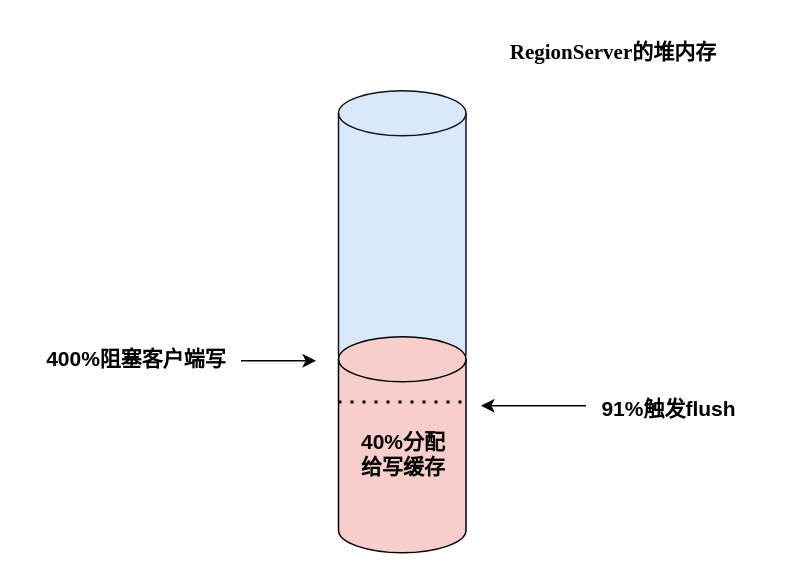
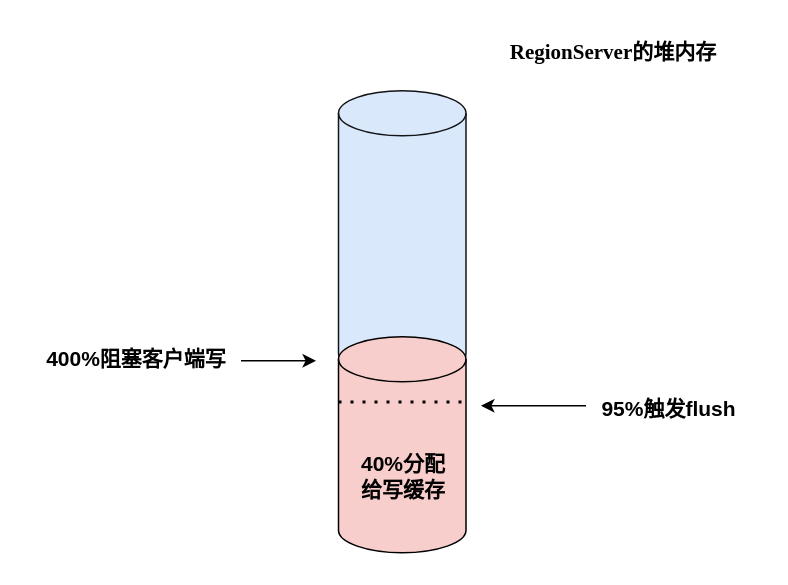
(669, 409) -> (669, 409)
(402, 454) -> (402, 476)
